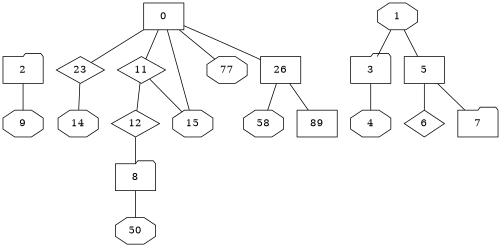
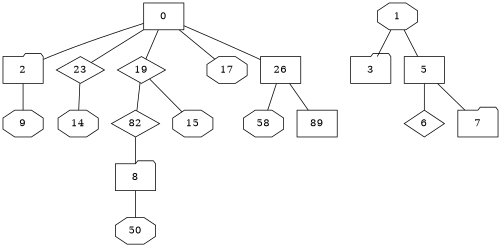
(141, 70) -> (141, 70)
(178, 70) -> (93, 40)
(227, 70) -> (227, 70)
(135, 124) -> (135, 124)
(371, 124) -> none
